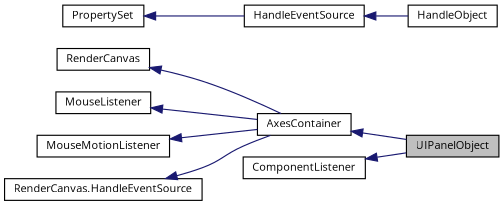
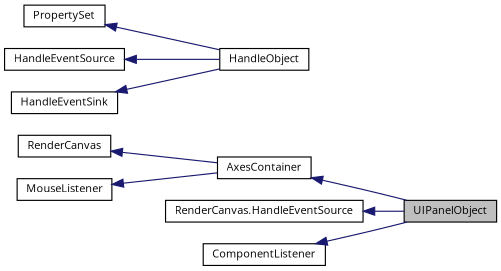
(200, 16) -> (168, 38)
none -> (65, 103)
(103, 146) -> none
(224, 157) -> (389, 211)
